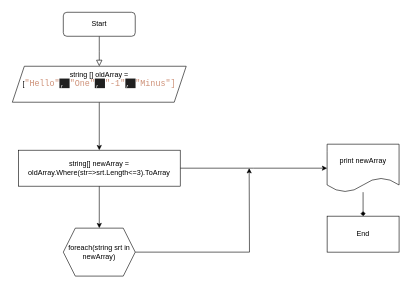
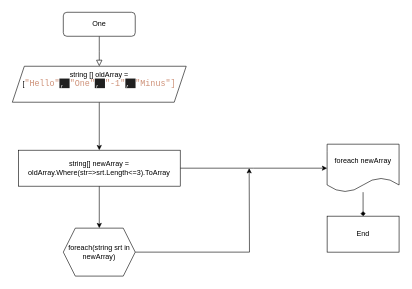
(99, 24) -> (99, 24)
(363, 161) -> (363, 161)
